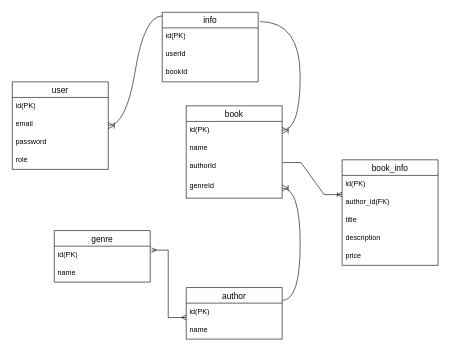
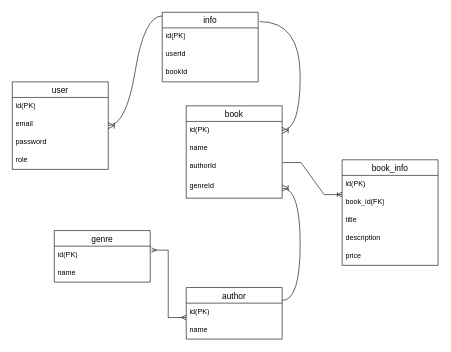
(371, 202) -> (367, 202)
